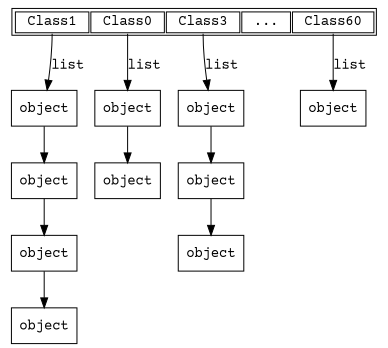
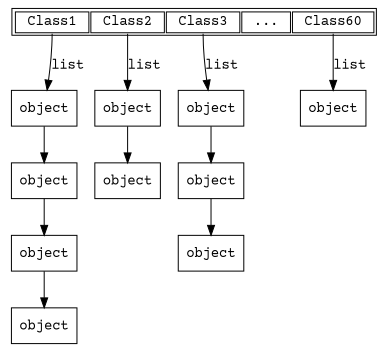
(128, 21) -> (128, 21)
